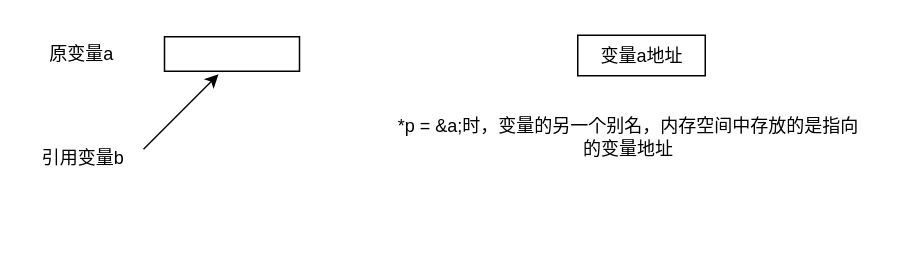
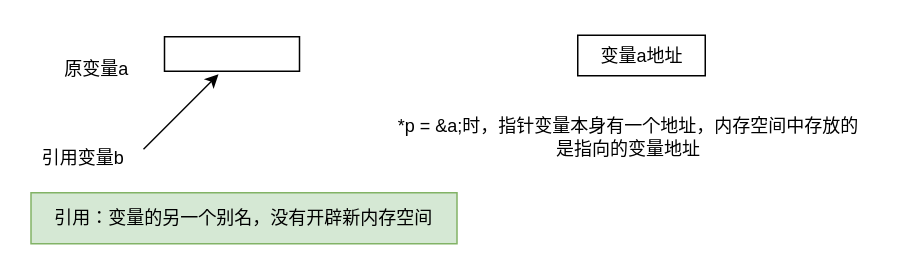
(82, 54) -> (97, 69)
(629, 137) -> (629, 137)
none -> (244, 218)
